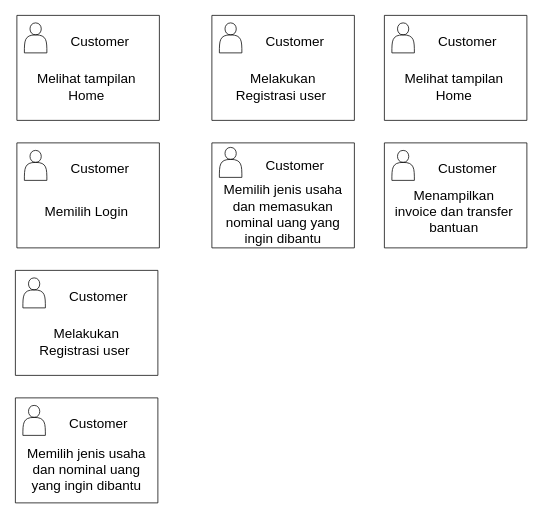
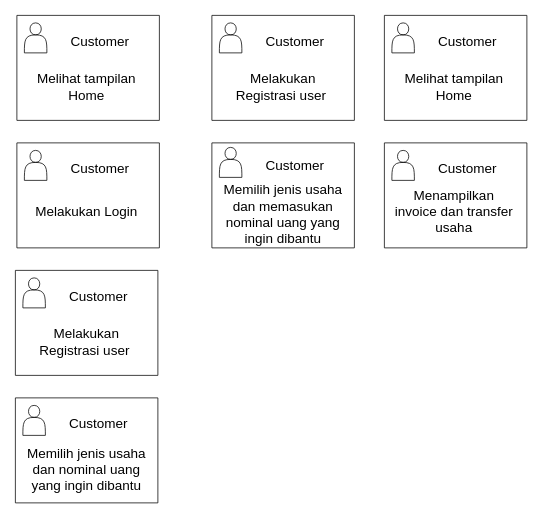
(87, 212) -> (87, 212)
(454, 212) -> (454, 212)
